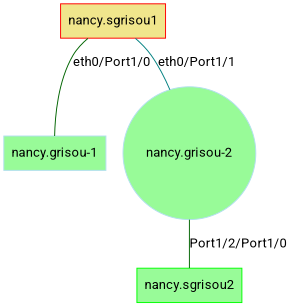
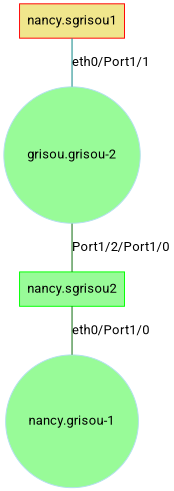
(62, 83) -> (72, 331)
(55, 153) -> (72, 421)
(189, 153) -> (72, 155)
